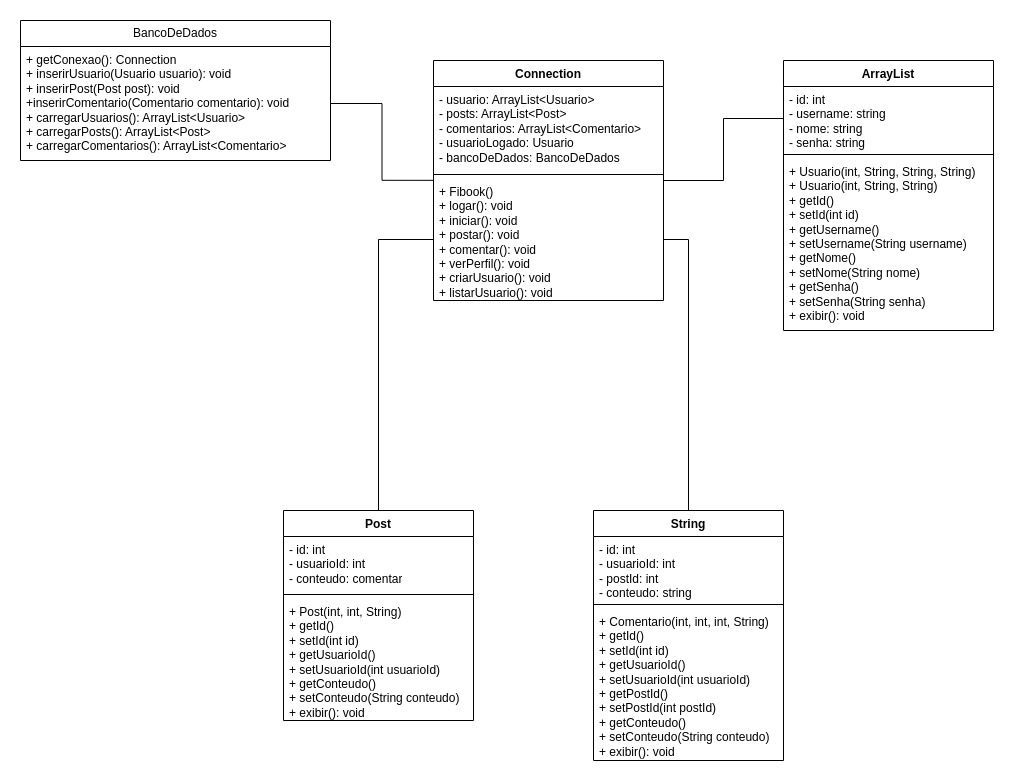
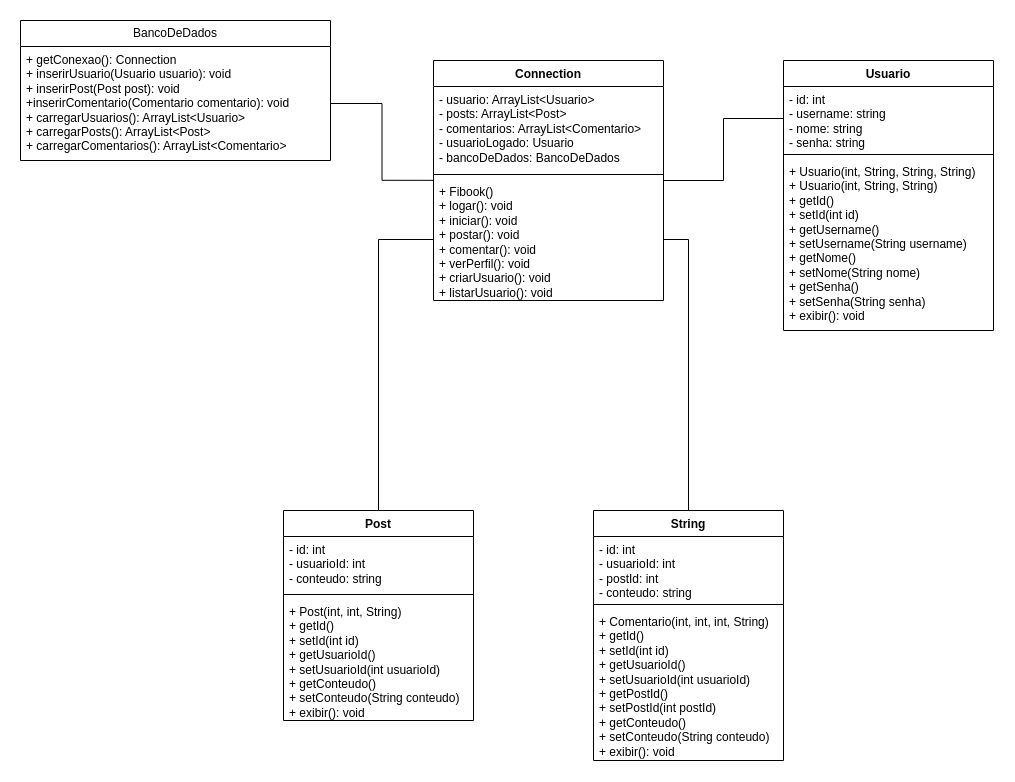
(889, 75) -> (889, 75)
(352, 565) -> (344, 565)
